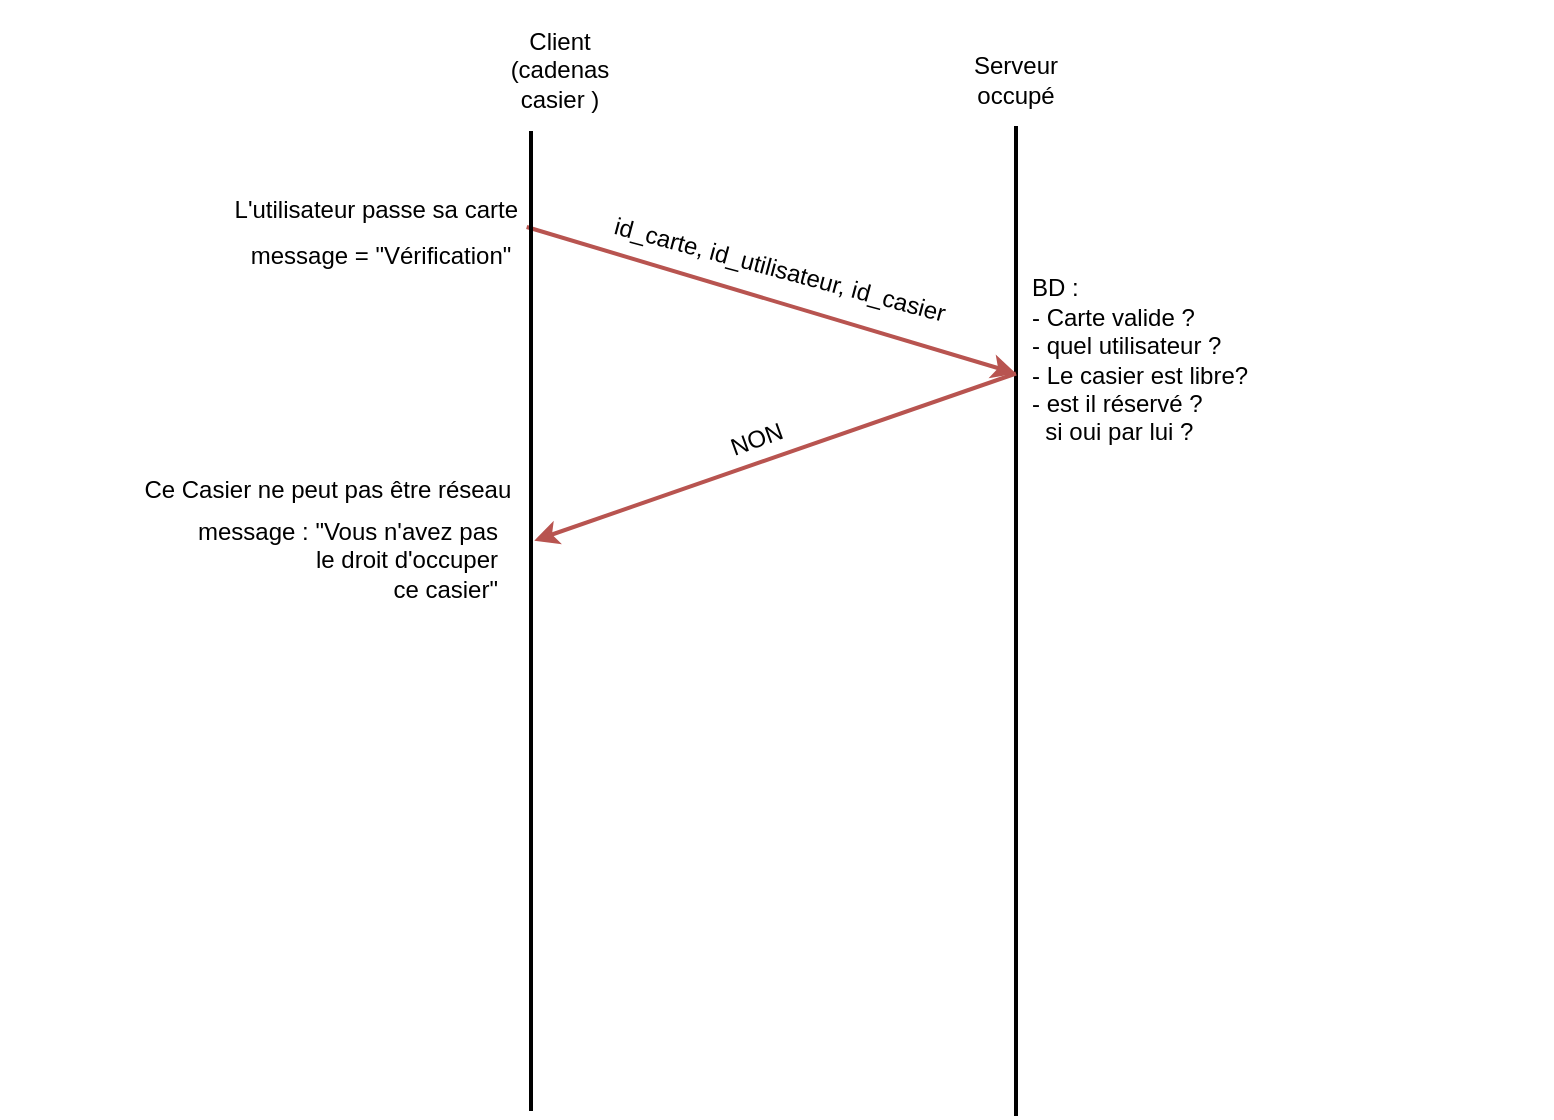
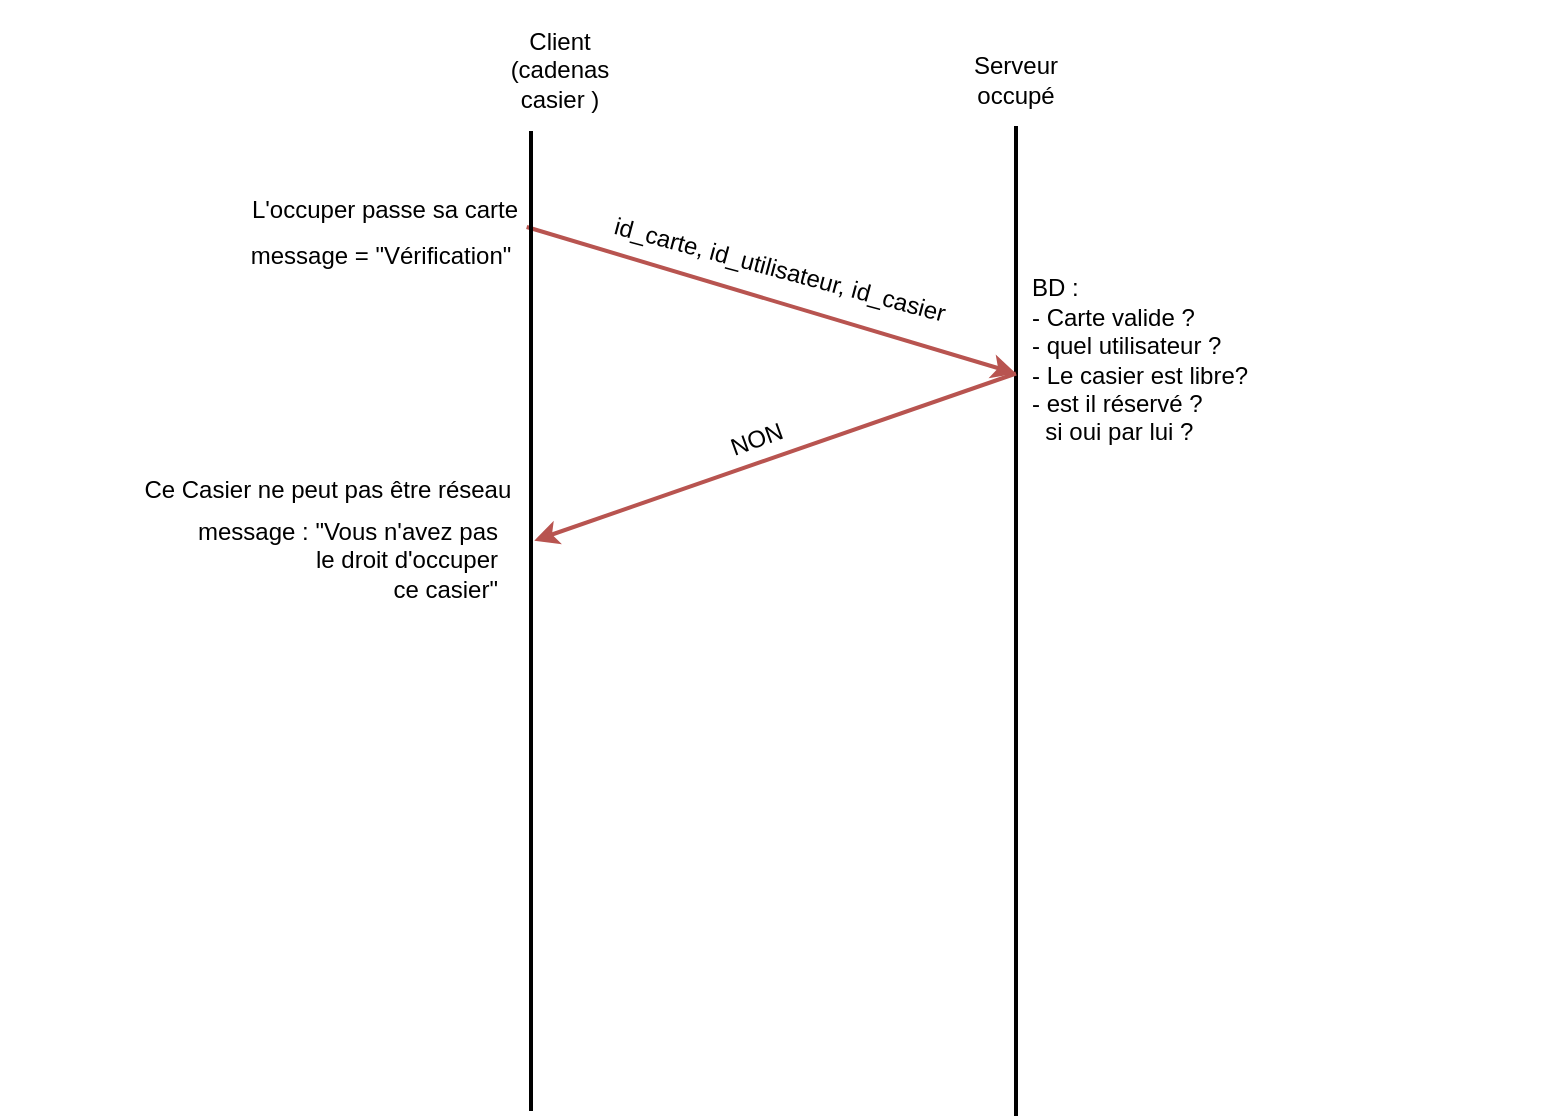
(350, 211) -> (367, 211)
